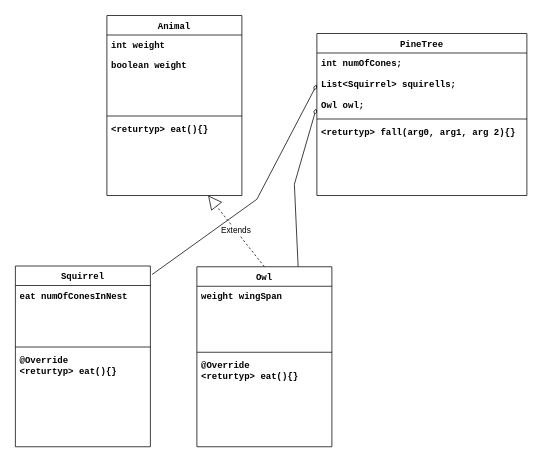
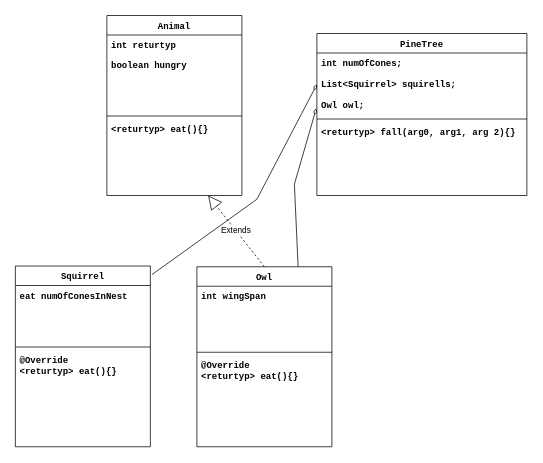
(133, 45) -> (139, 45)
(143, 65) -> (144, 65)
(235, 296) -> (228, 296)
